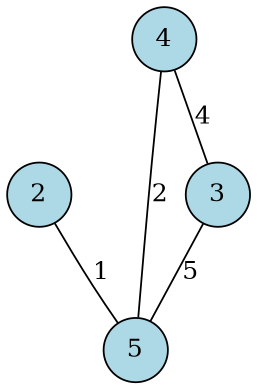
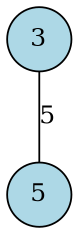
(164, 39) -> none
(39, 195) -> none
